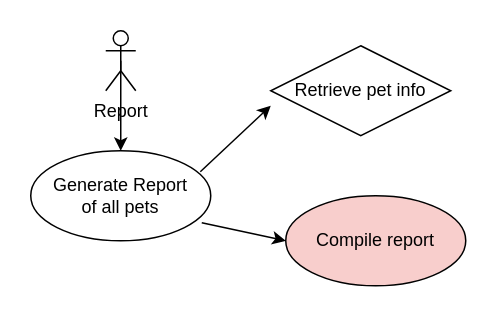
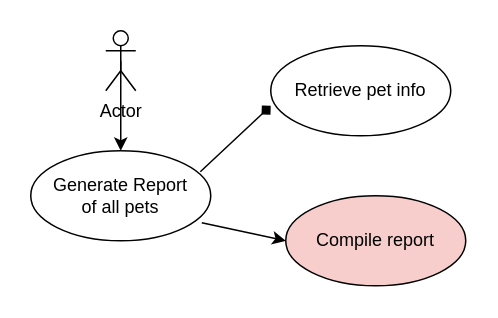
(361, 91) -> (361, 91)
(122, 112) -> (122, 112)
(262, 114) -> (262, 114)
